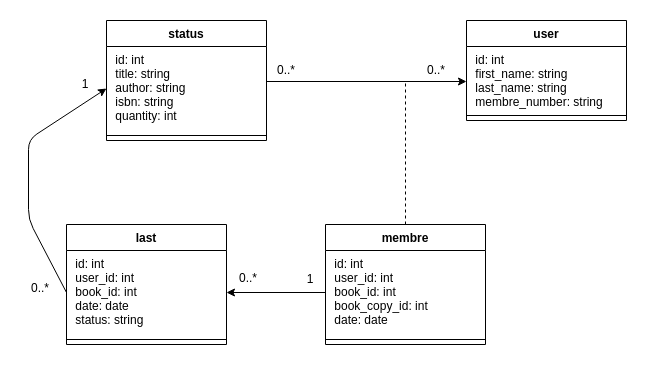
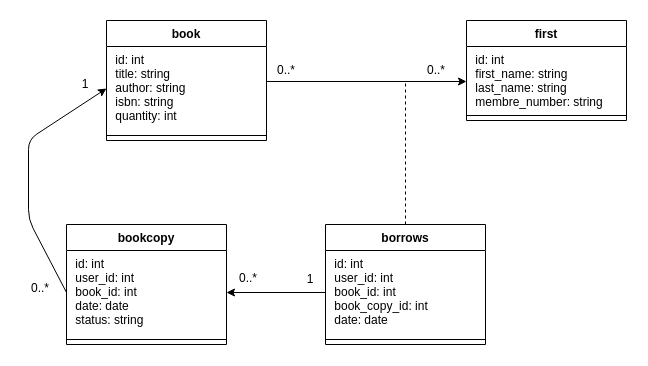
(186, 34) -> (186, 34)
(546, 34) -> (546, 34)
(146, 238) -> (146, 238)
(405, 238) -> (405, 238)
